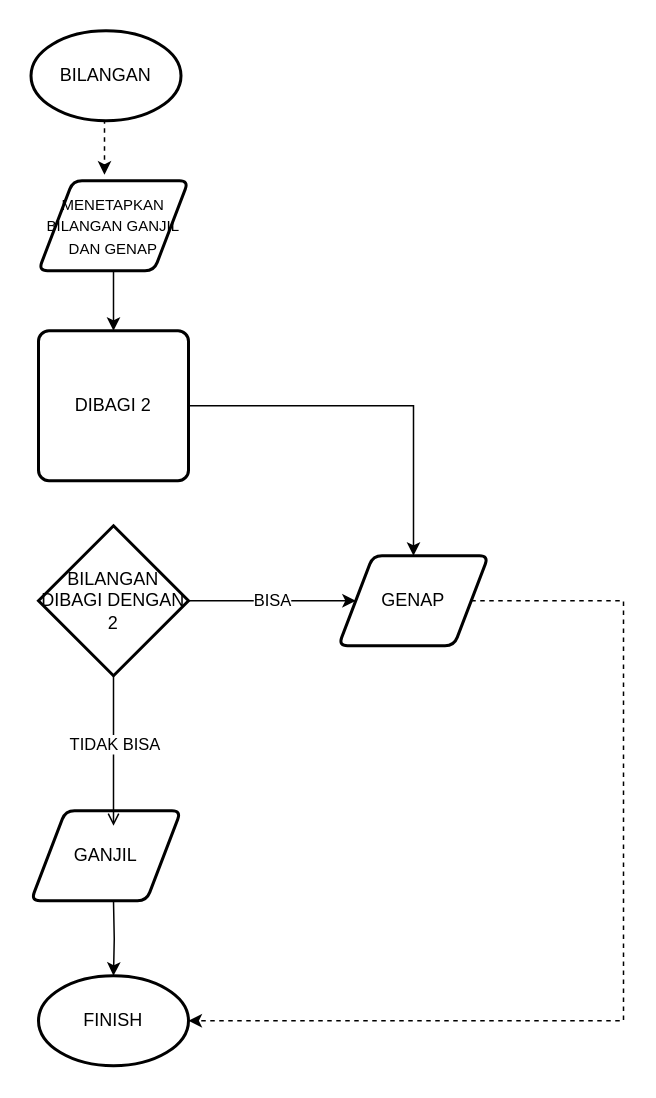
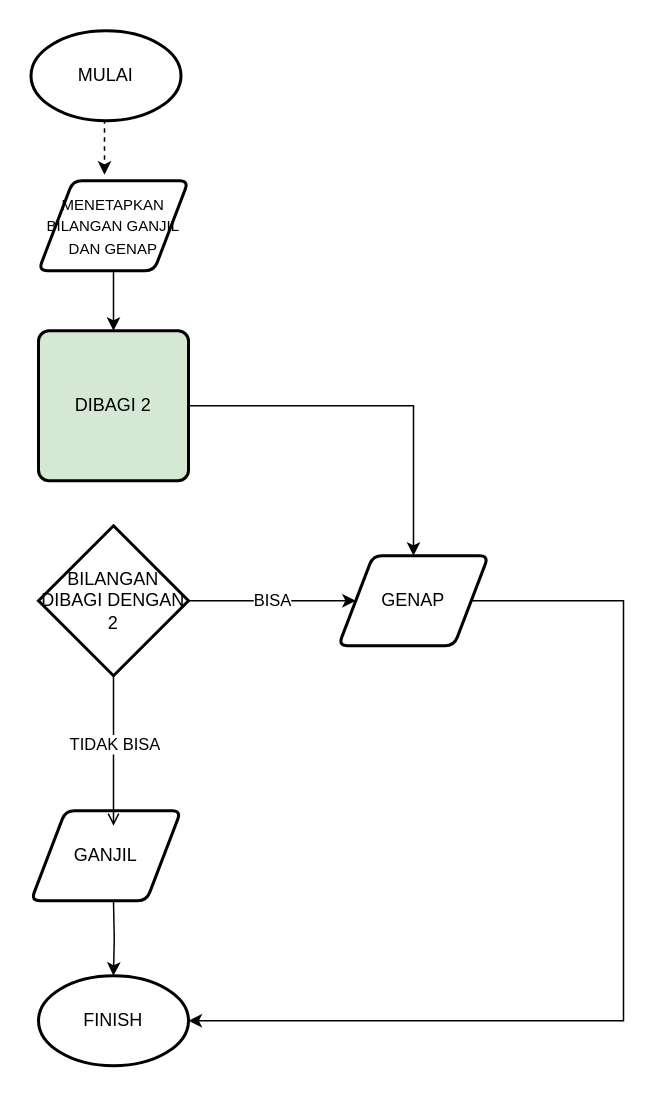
(106, 76) -> (106, 76)
(113, 406) -> (113, 406)
(623, 949) -> (623, 949)
